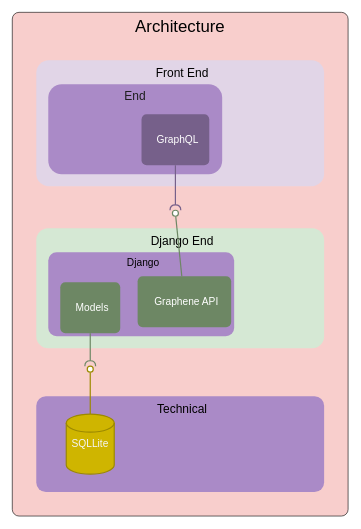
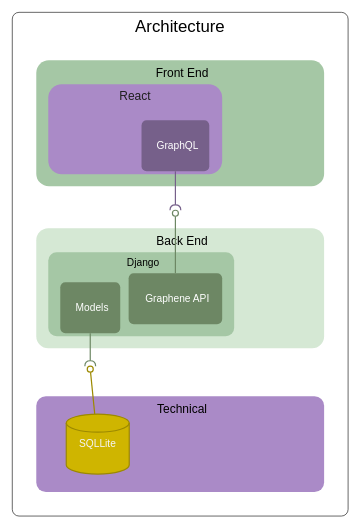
(180, 27) -> (180, 27)
(182, 73) -> (182, 73)
(135, 96) -> (135, 96)
(176, 140) -> (176, 146)
(182, 241) -> (182, 241)
(143, 264) -> (143, 264)
(185, 302) -> (176, 299)
(90, 444) -> (98, 444)
